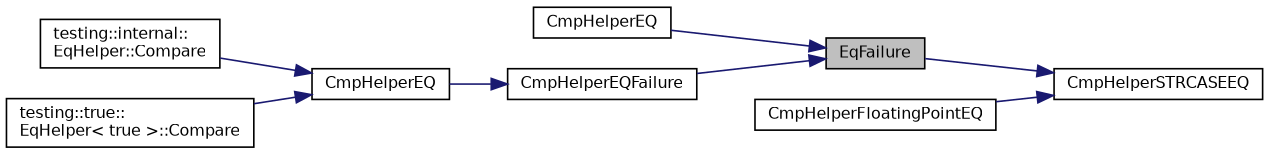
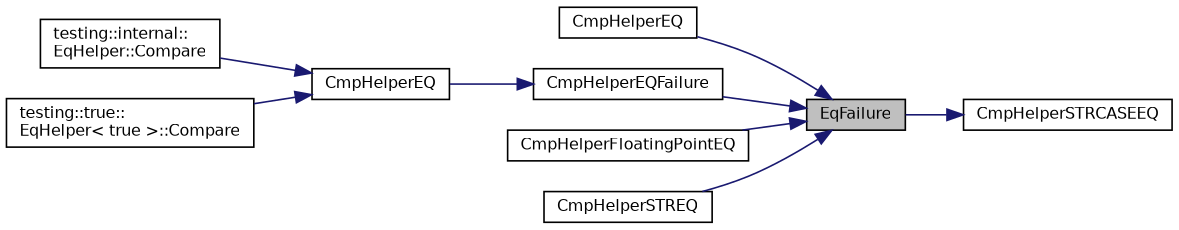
(1016, 99) -> (766, 127)
none -> (628, 207)
